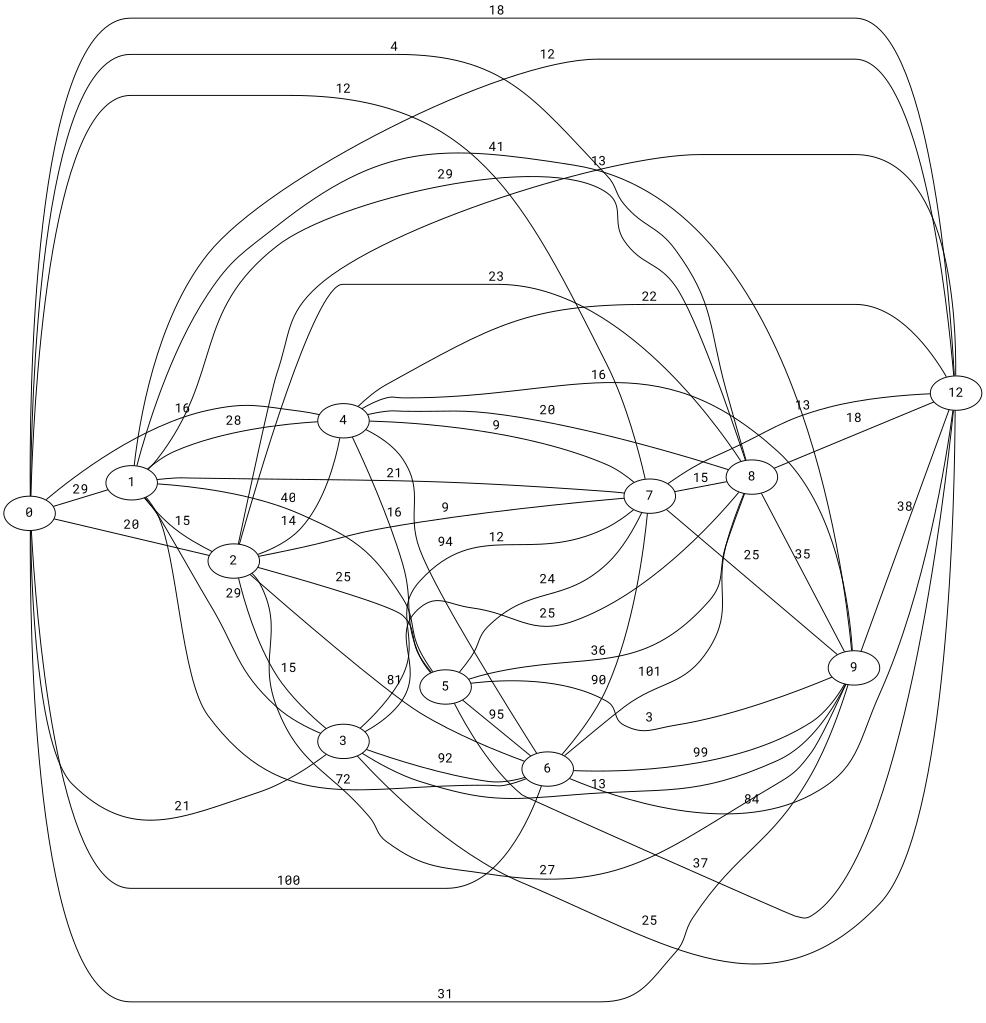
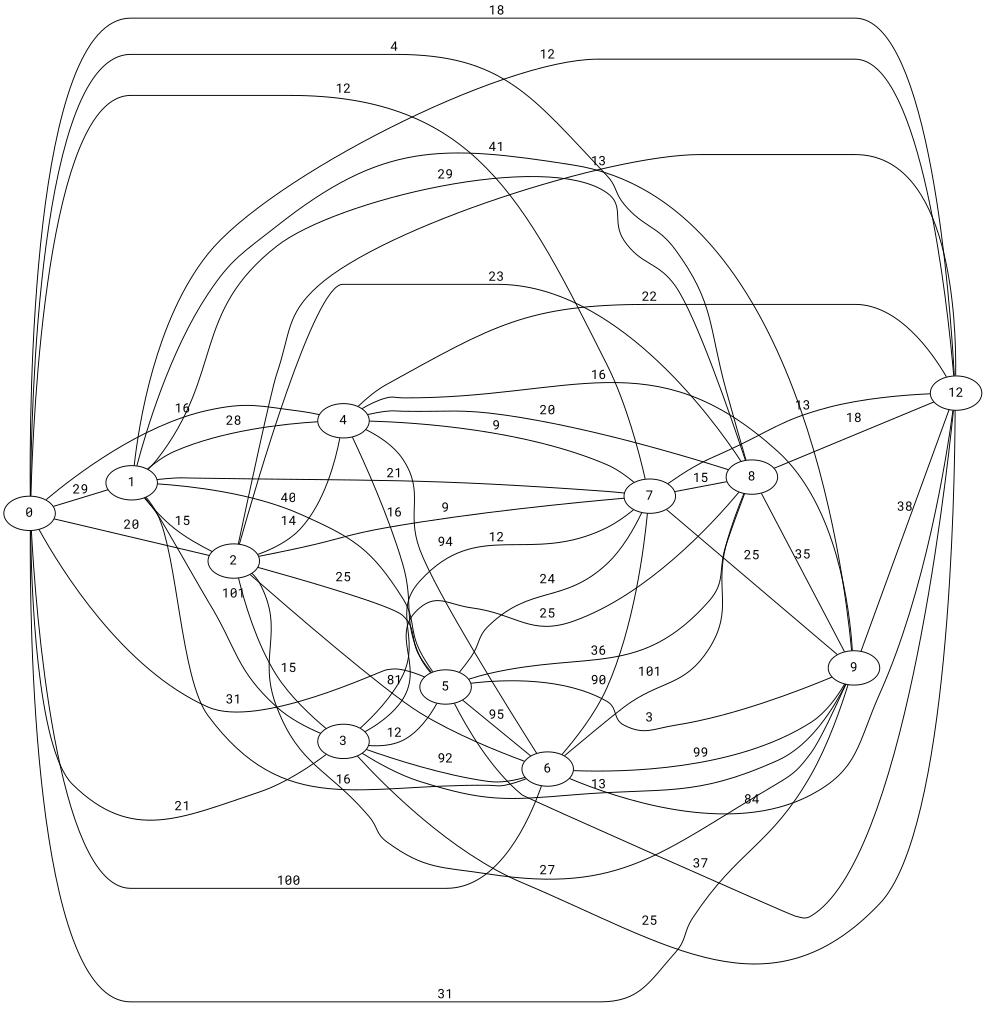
(234, 594) -> (234, 594)
none -> (187, 696)
none -> (410, 736)
(344, 780) -> (344, 780)
